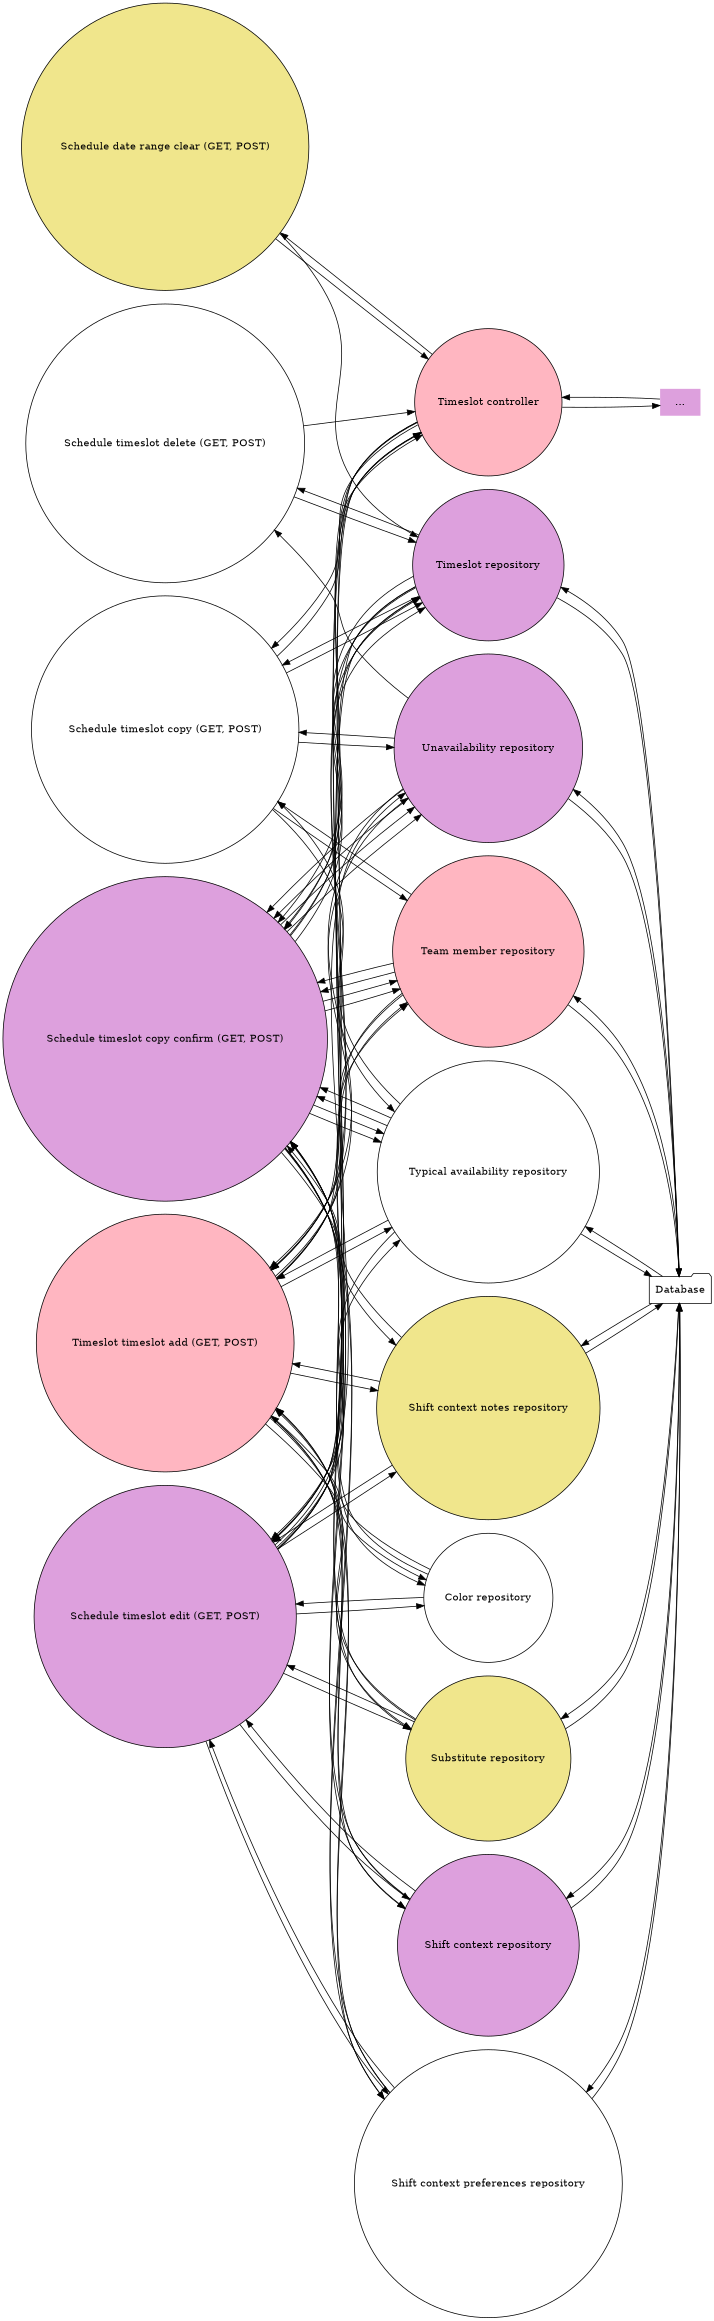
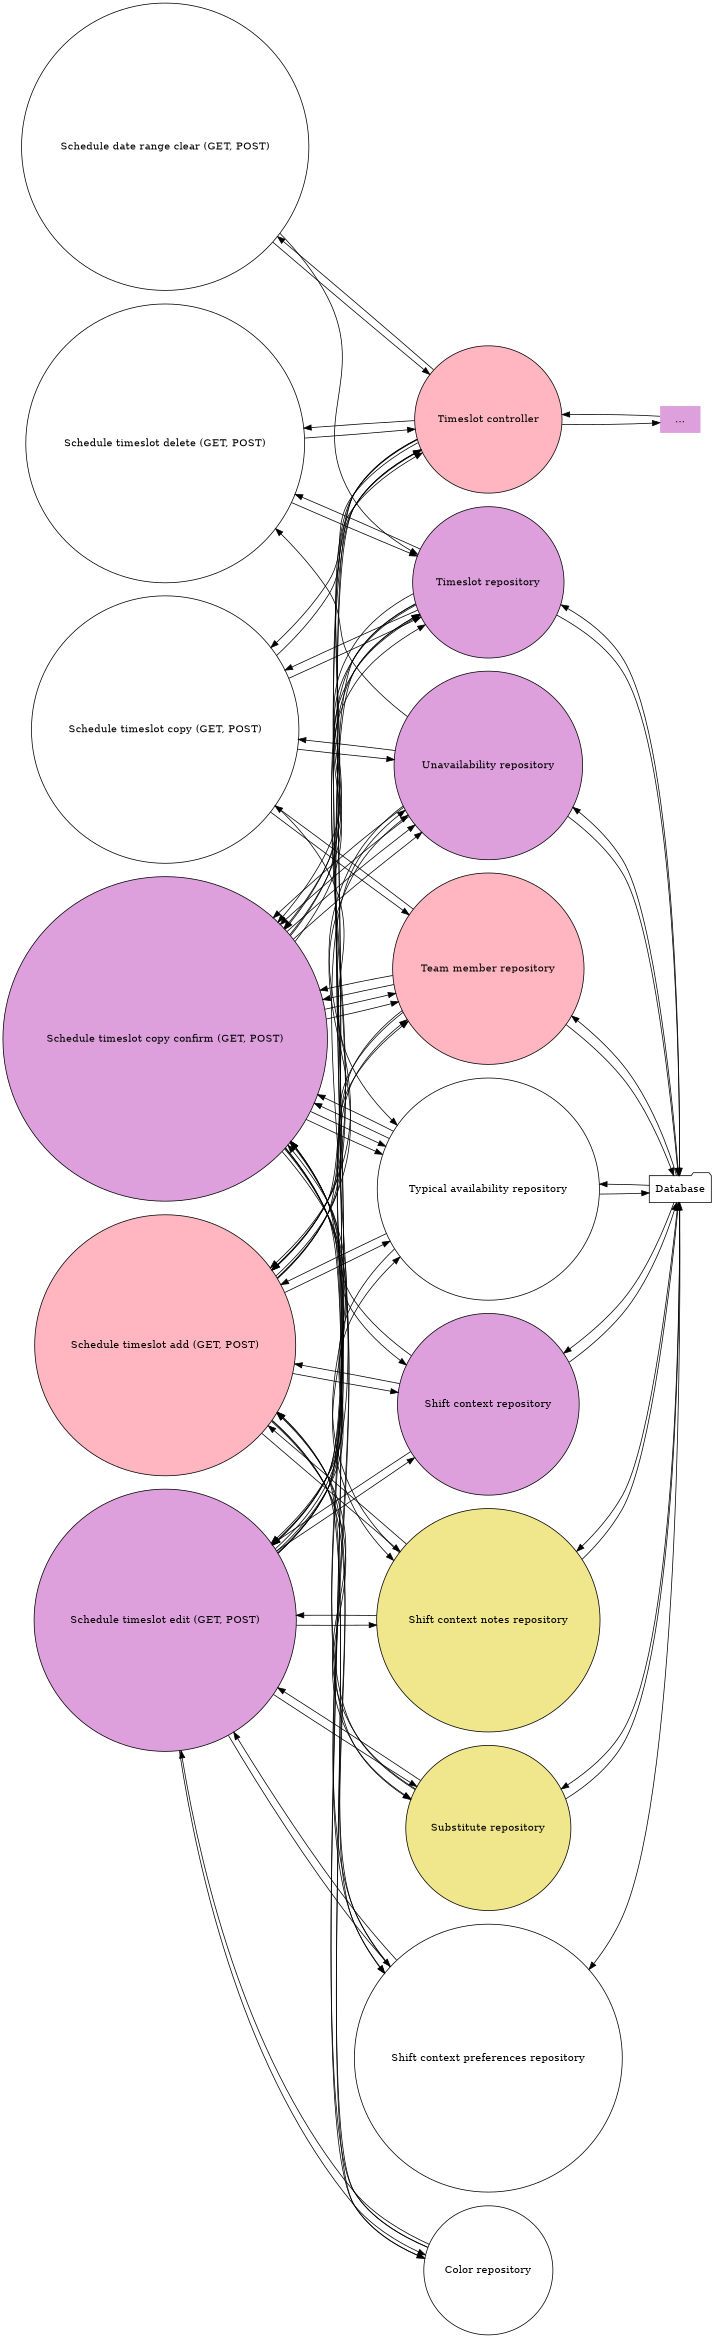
(165, 147) -> (165, 147)
none -> (363, 424)
(350, 1038) -> none
(165, 1343) -> (165, 1345)
(672, 1712) -> none
